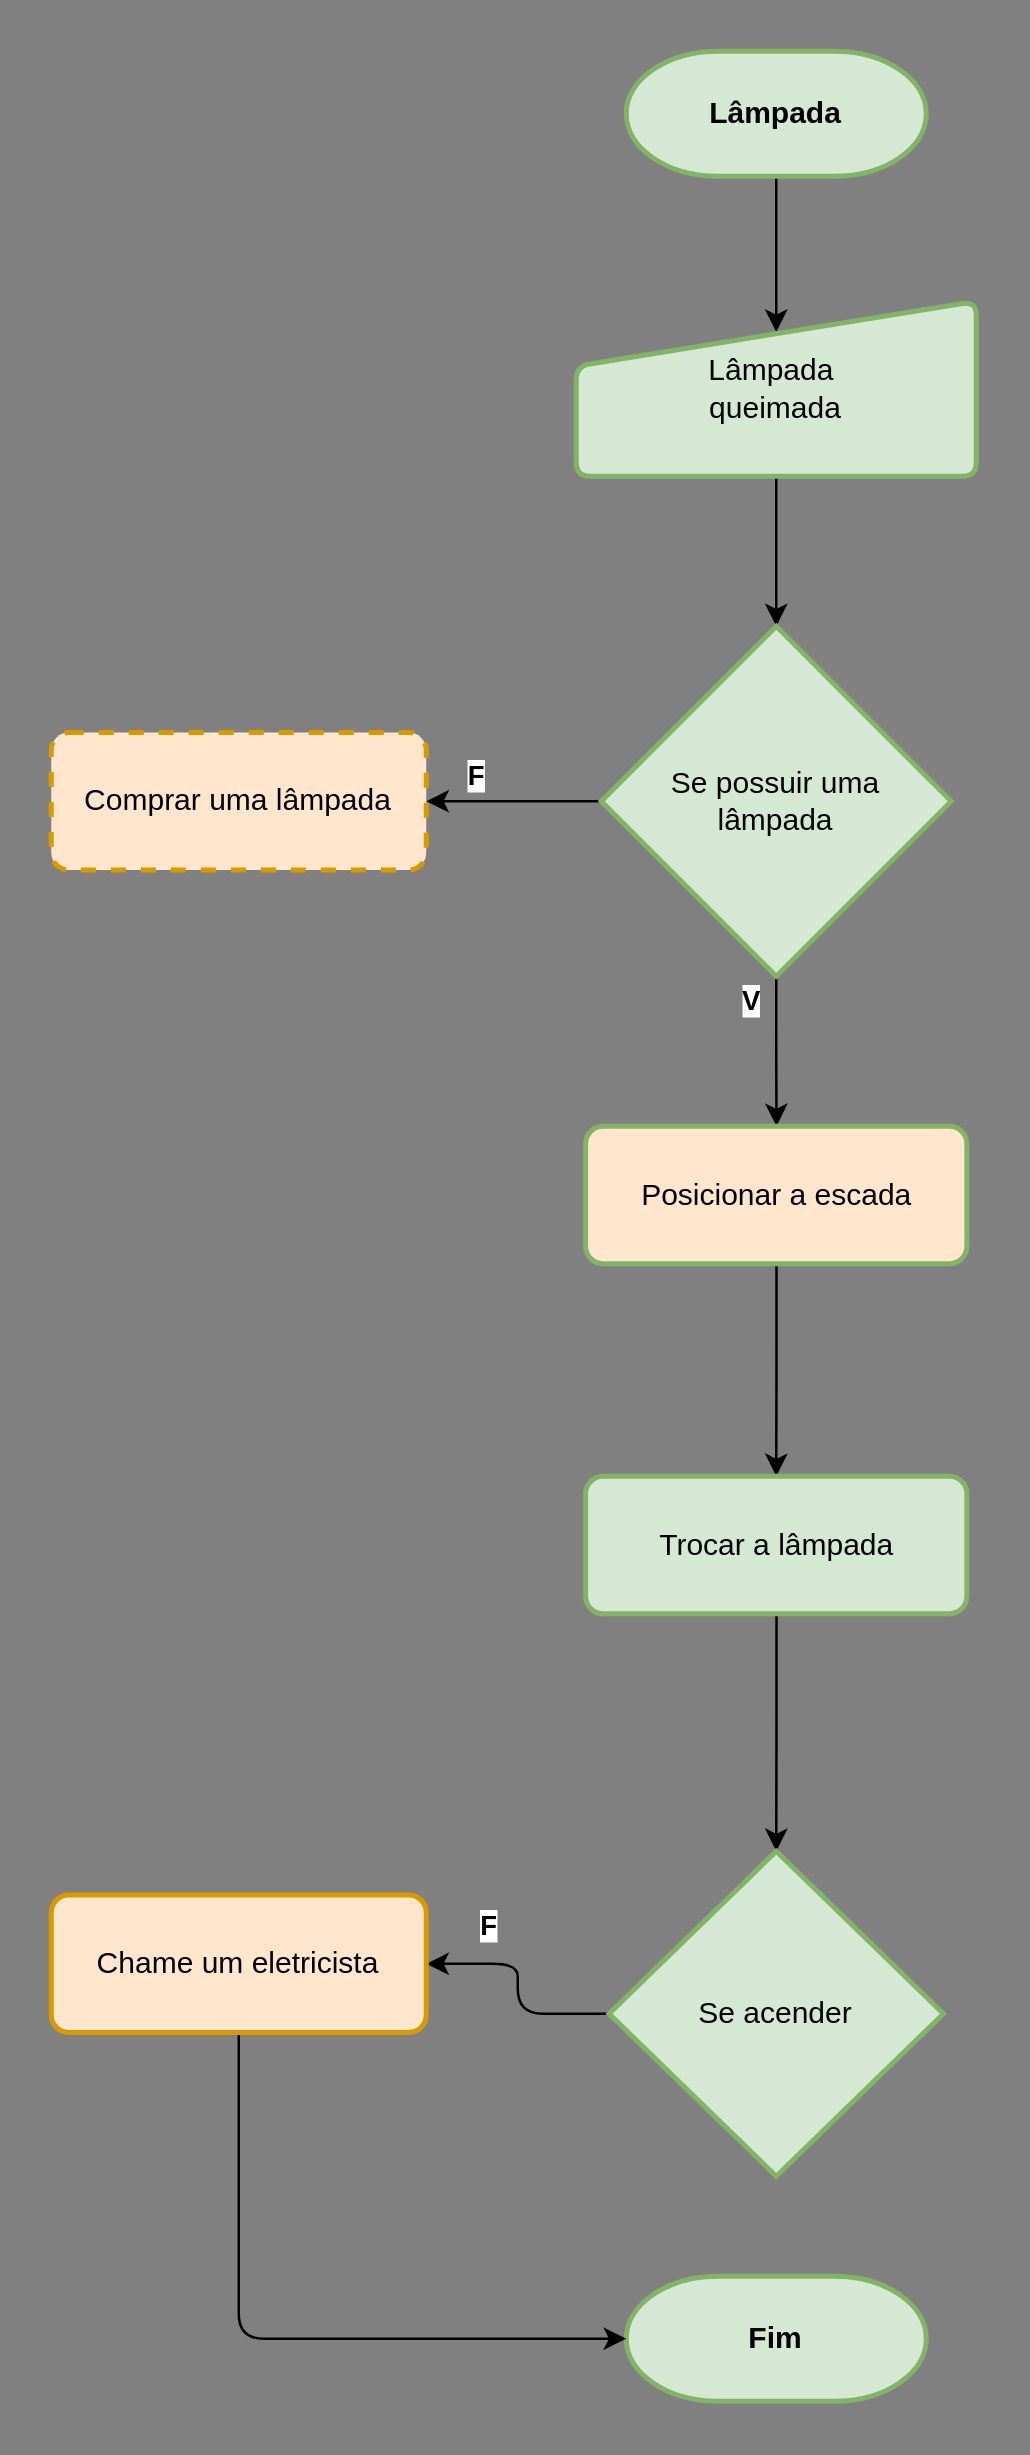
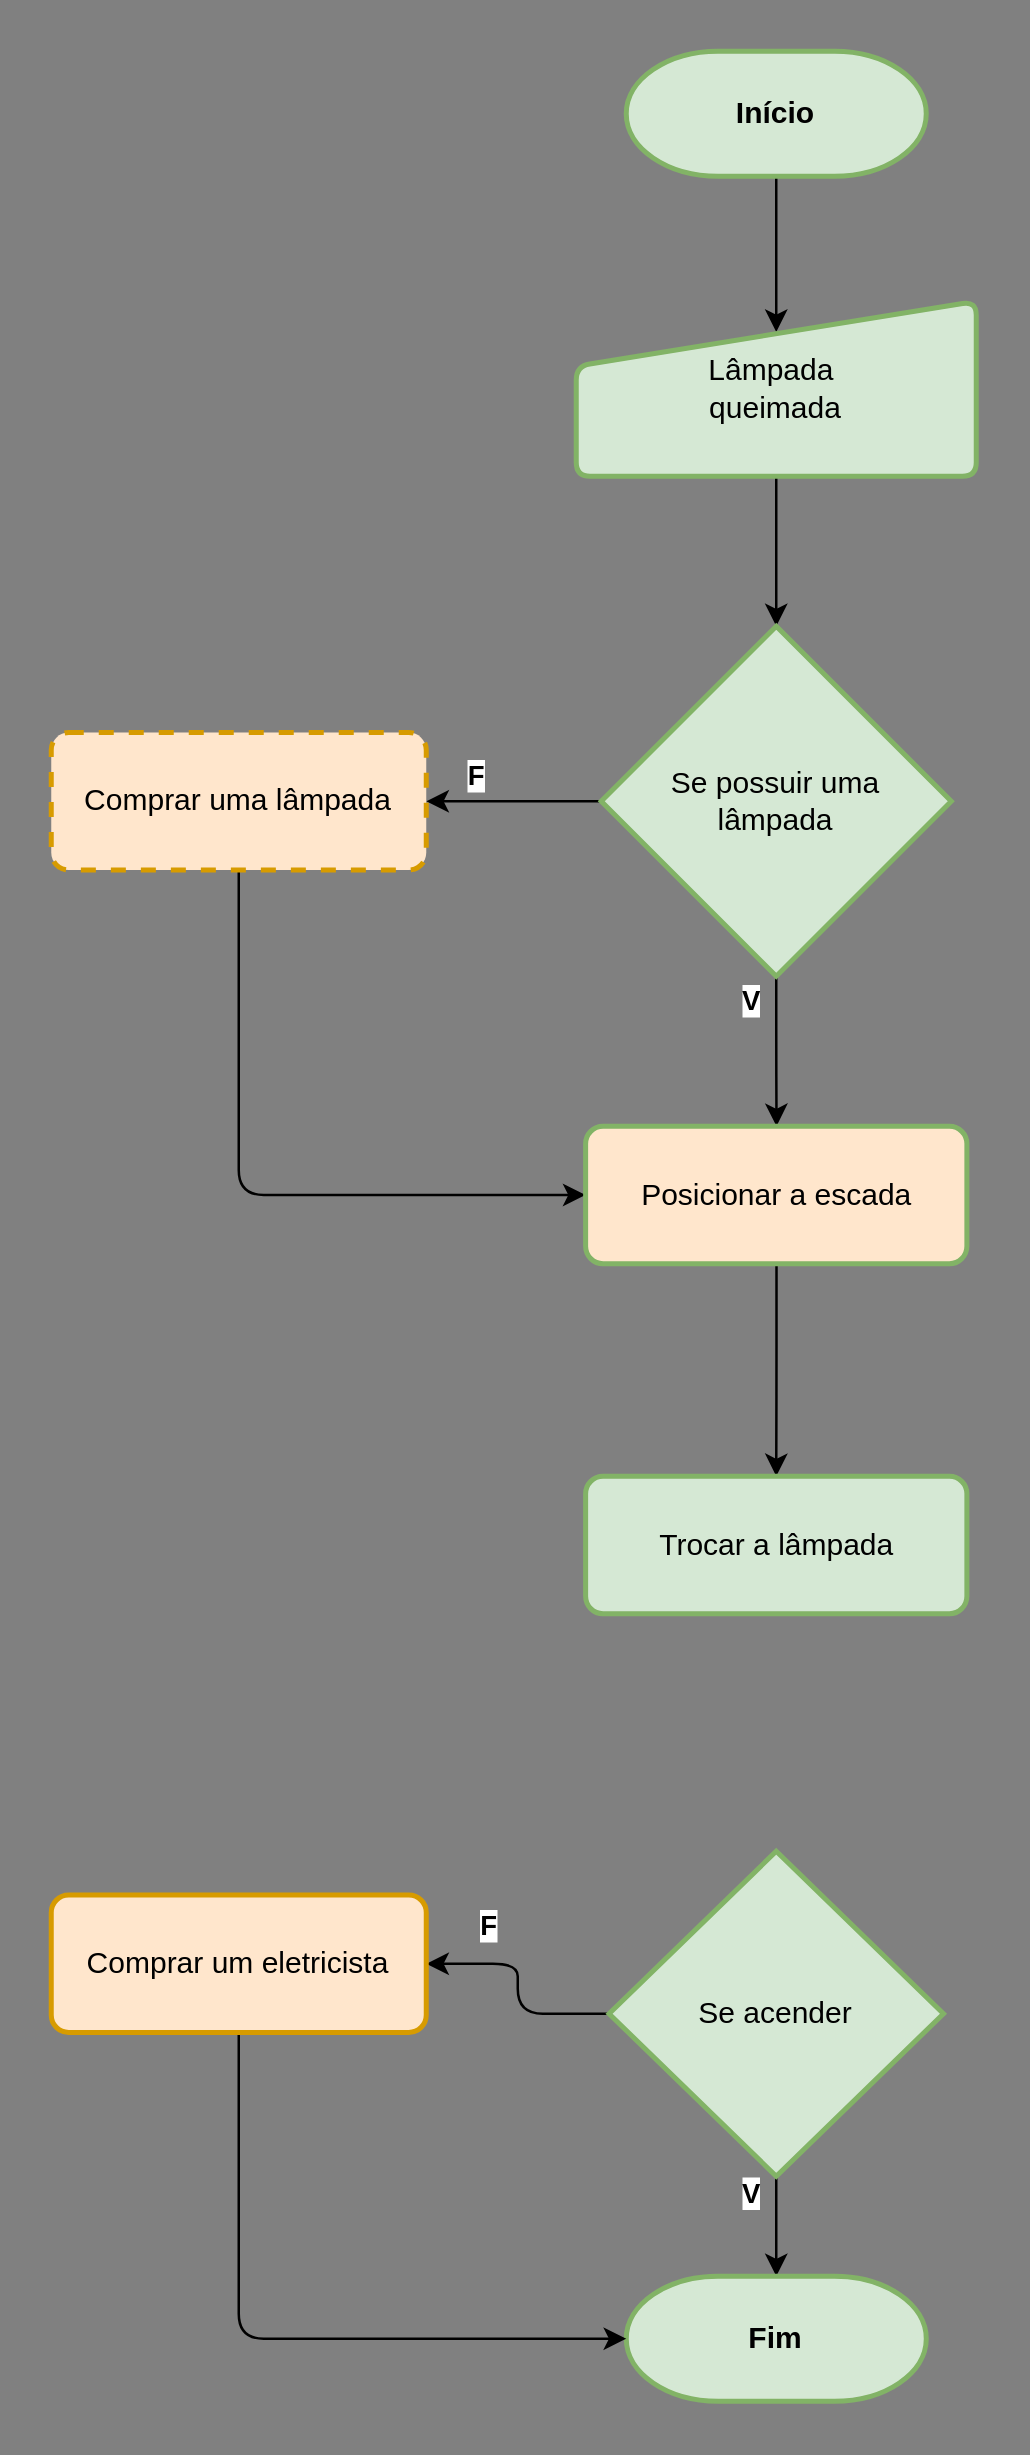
(776, 114) -> (776, 114)
none -> (248, 1191)
(776, 1725) -> none
(239, 1964) -> (239, 1964)
none -> (776, 2218)
